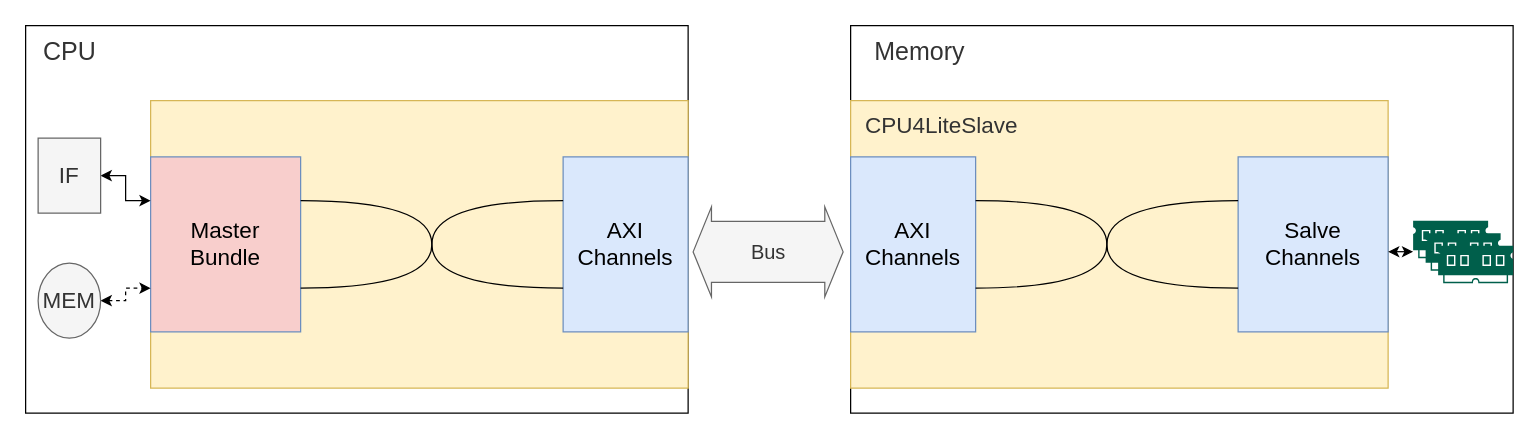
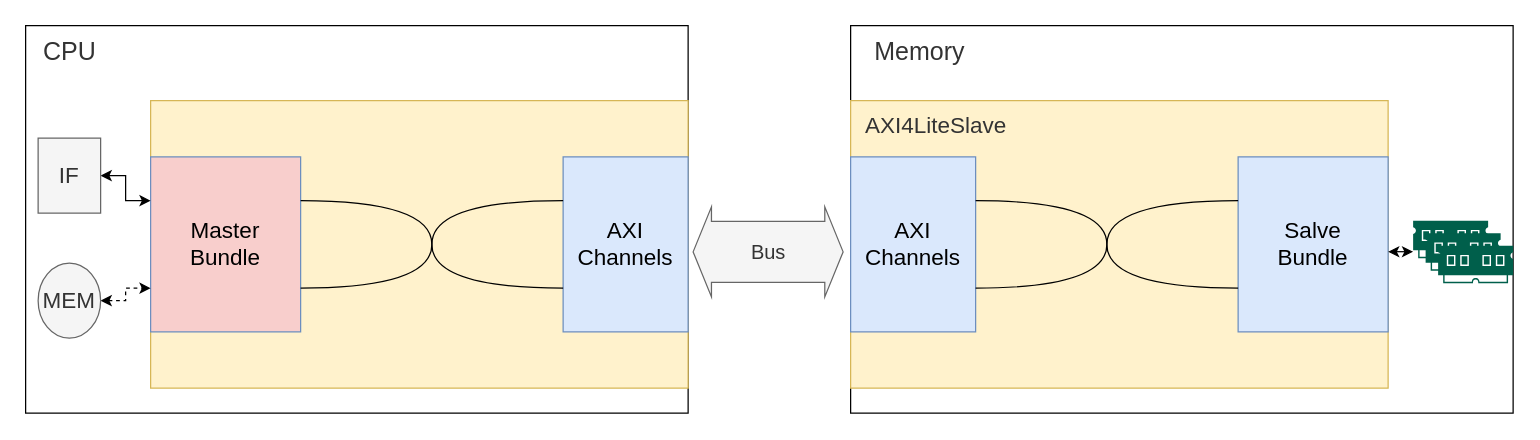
(942, 126) -> (942, 126)
(1313, 244) -> (1313, 244)
